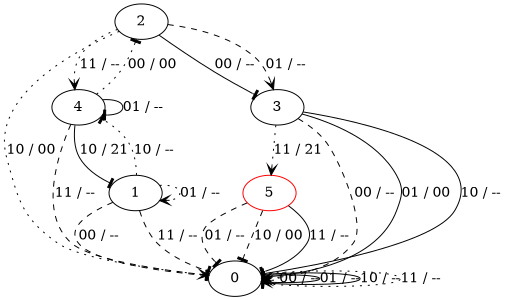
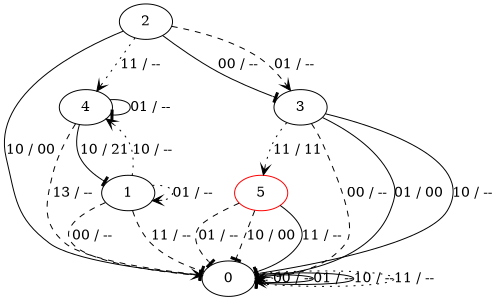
(120, 72) -> none
(129, 143) -> (131, 147)
(298, 150) -> (298, 150)
(16, 189) -> (13, 187)
(75, 193) -> (73, 193)
